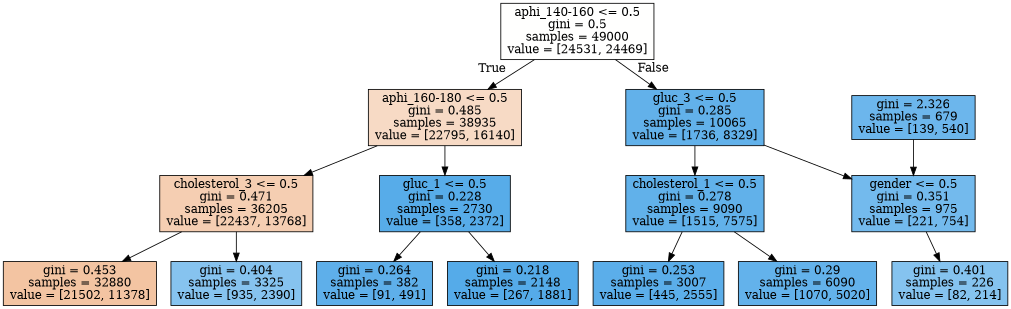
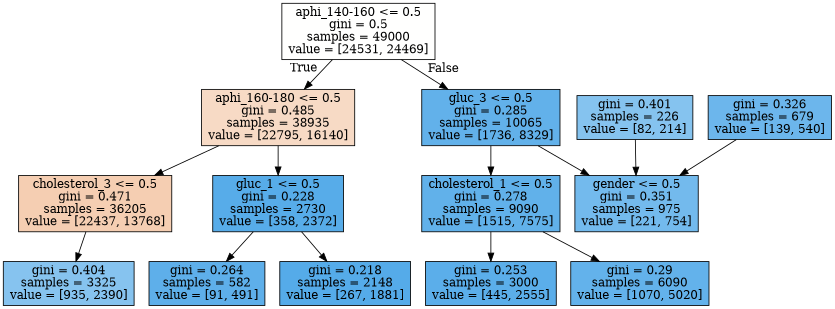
(913, 118) -> (770, 118)
(931, 243) -> (636, 153)
(80, 284) -> none
(375, 284) -> (207, 284)
(658, 284) -> (491, 284)
